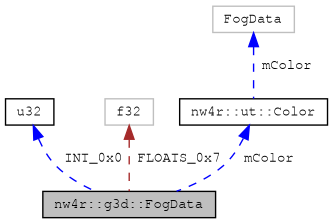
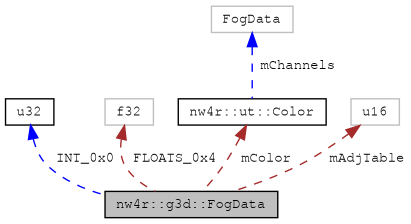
(283, 66) -> (294, 66)
none -> (375, 112)
(176, 158) -> (171, 158)
(216, 172) -> (223, 166)
